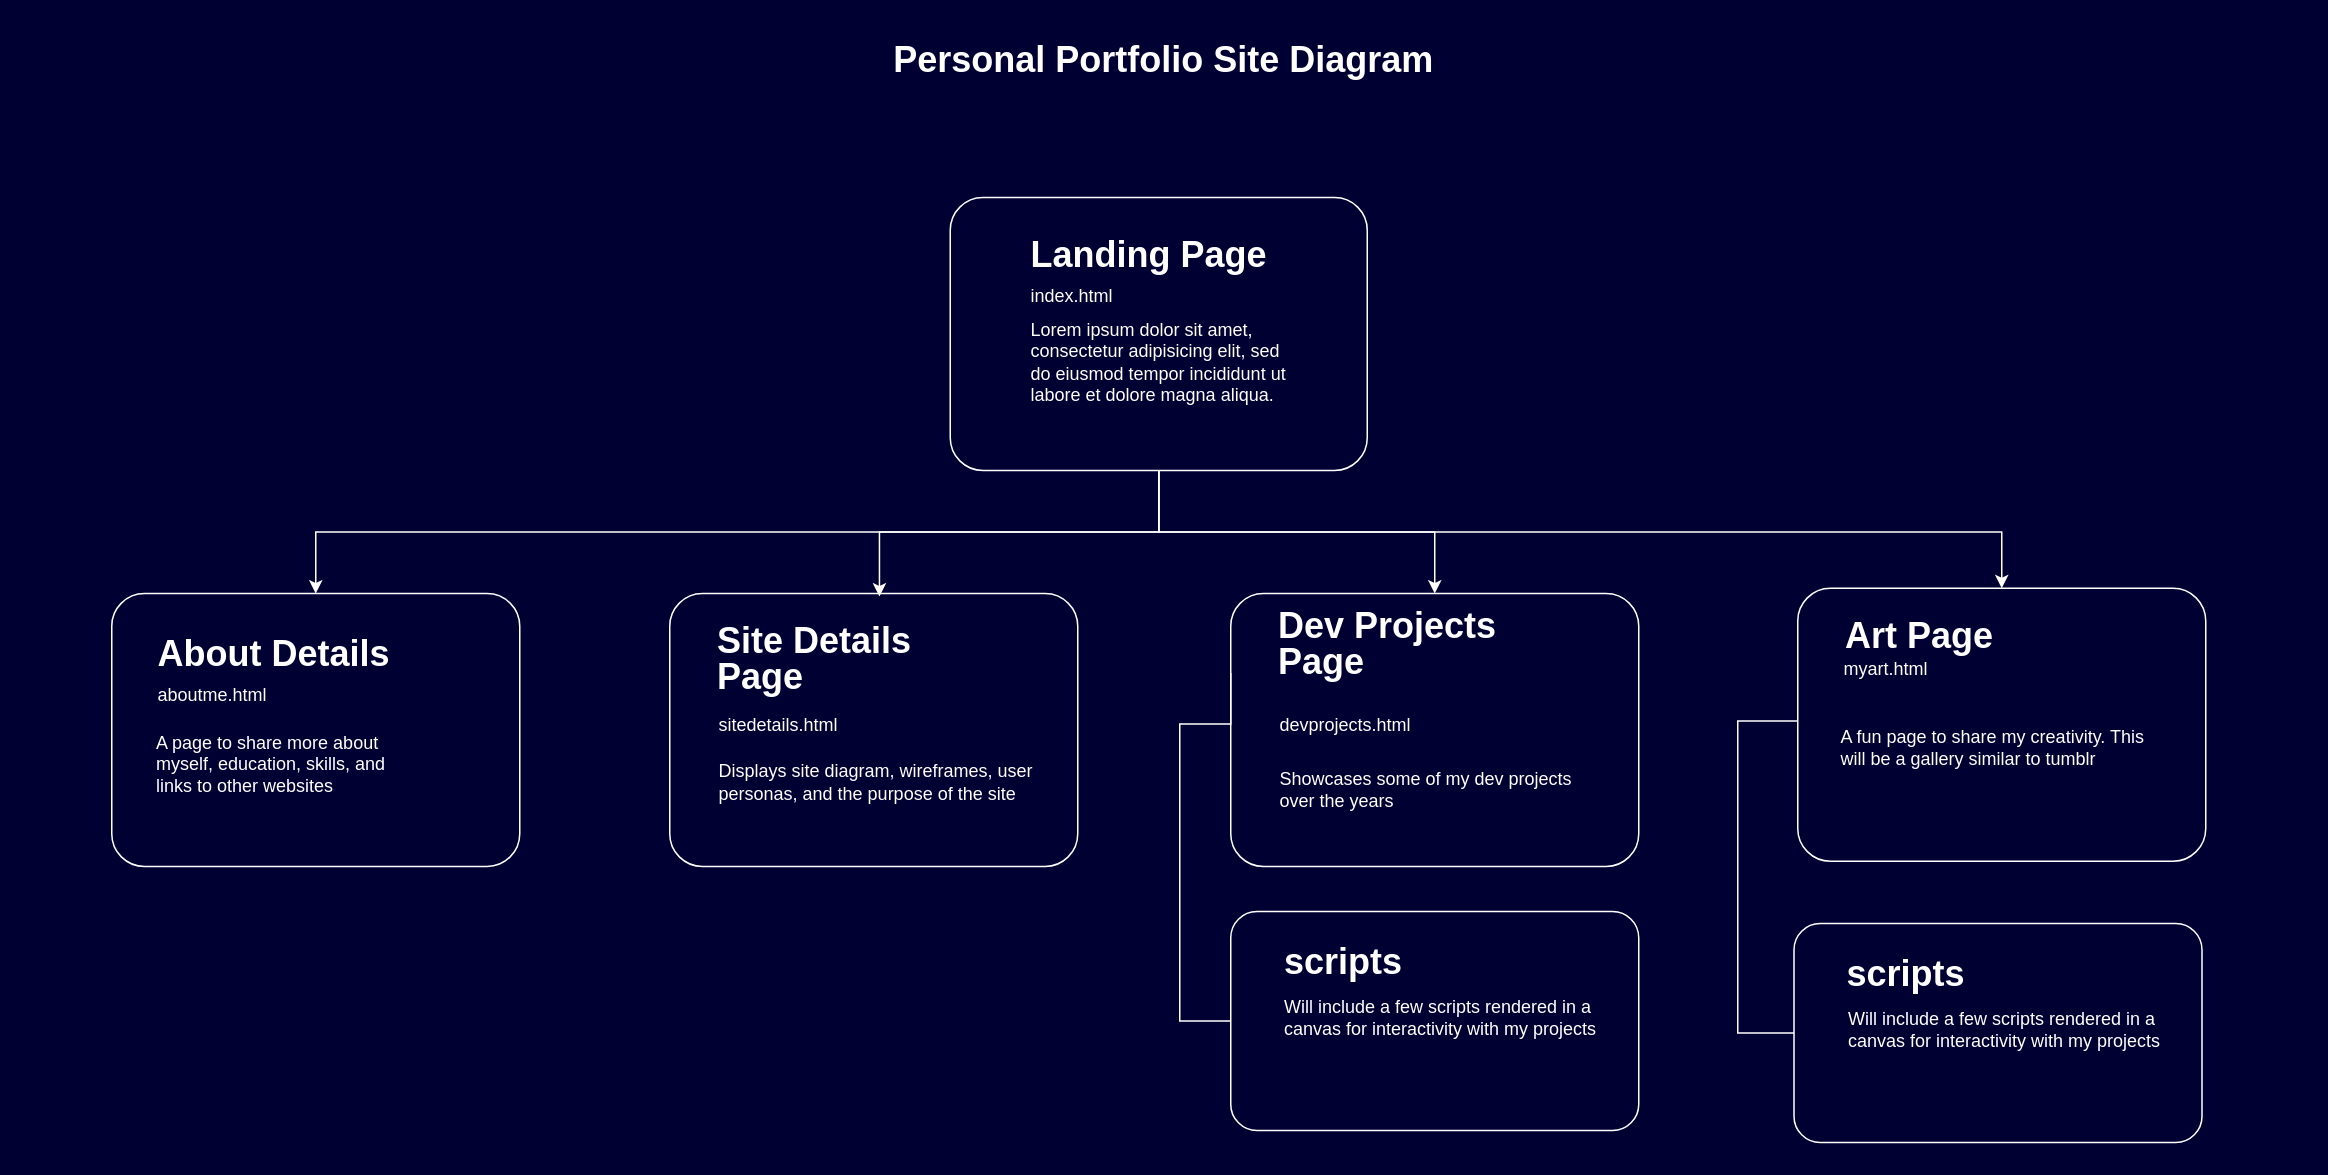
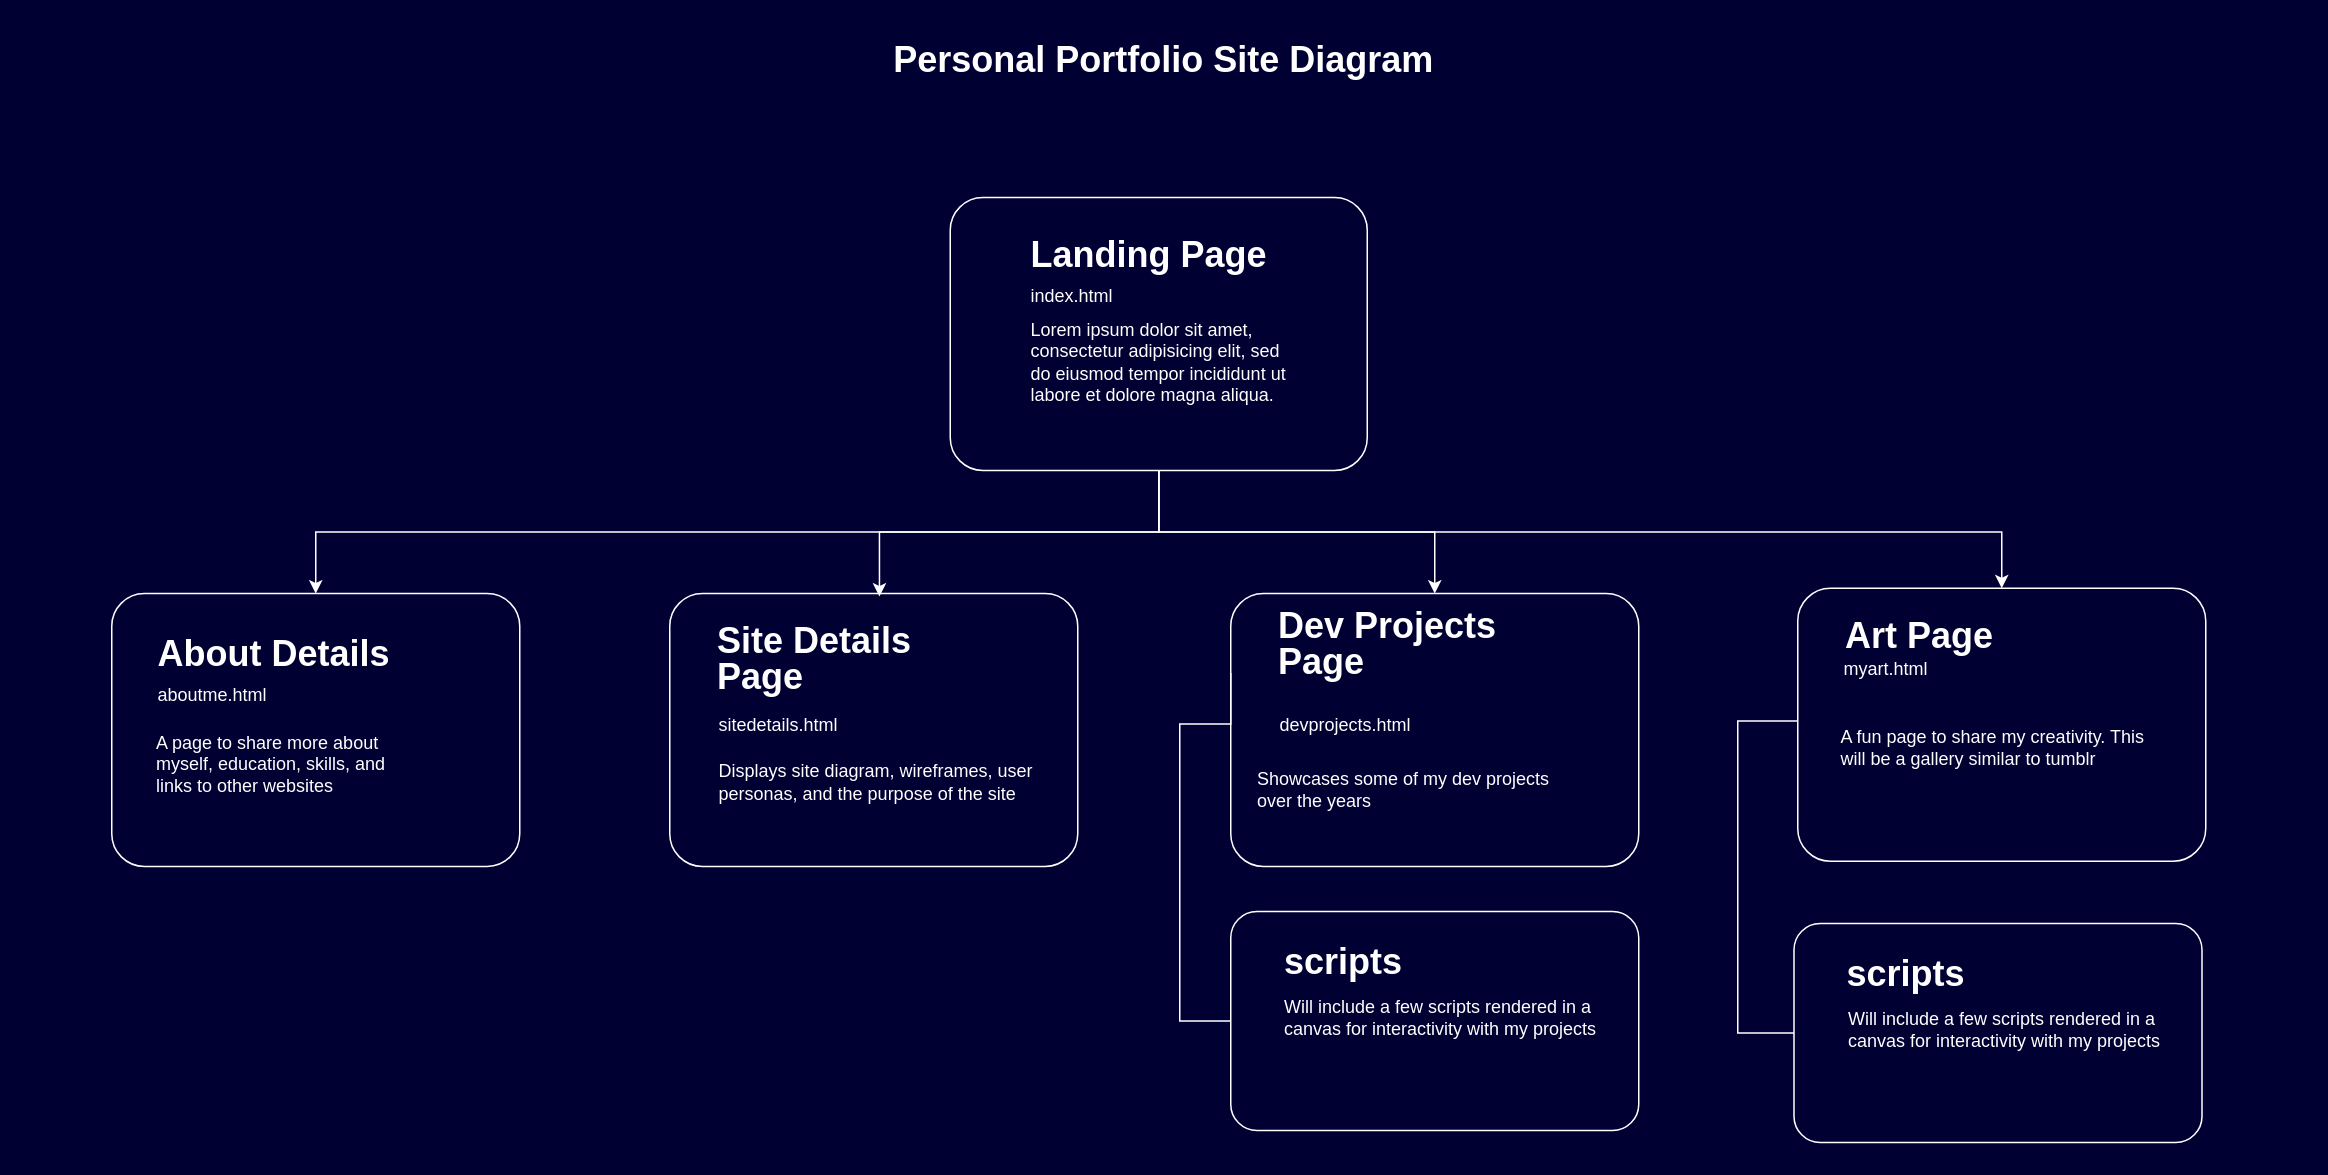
(1437, 790) -> (1415, 790)
